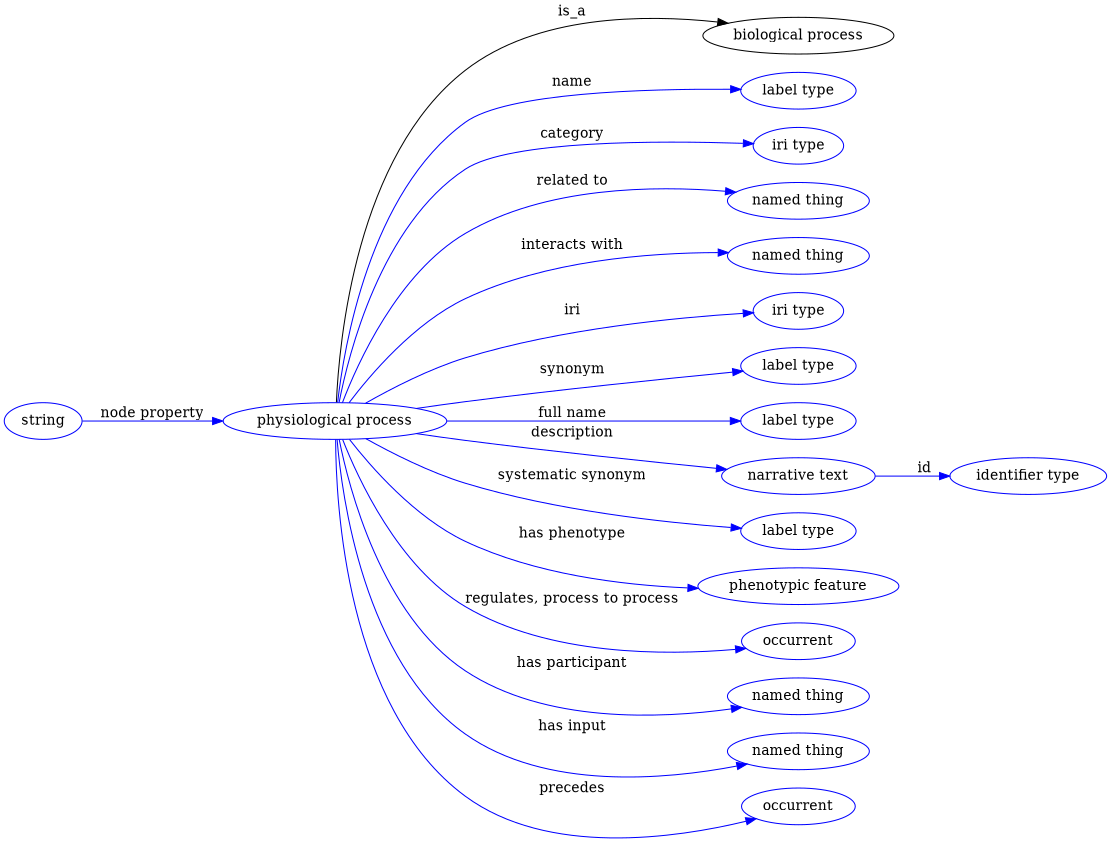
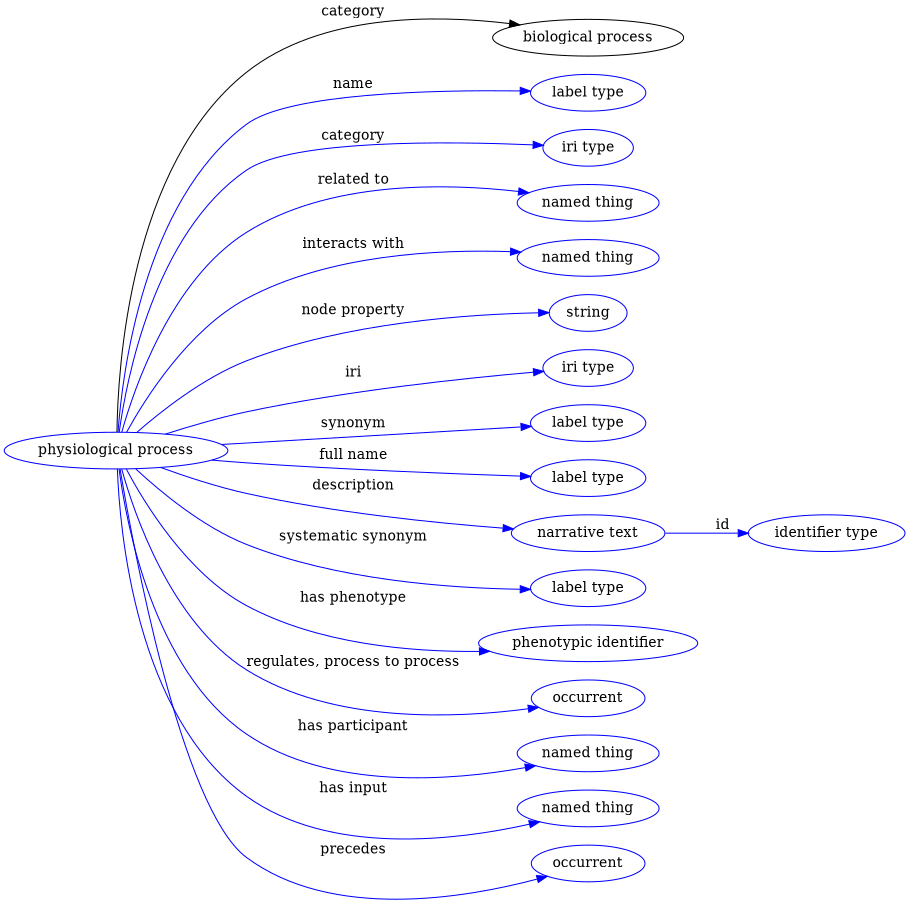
(572, 12) -> (353, 12)
(147, 421) -> (326, 337)
(798, 586) -> (588, 643)
